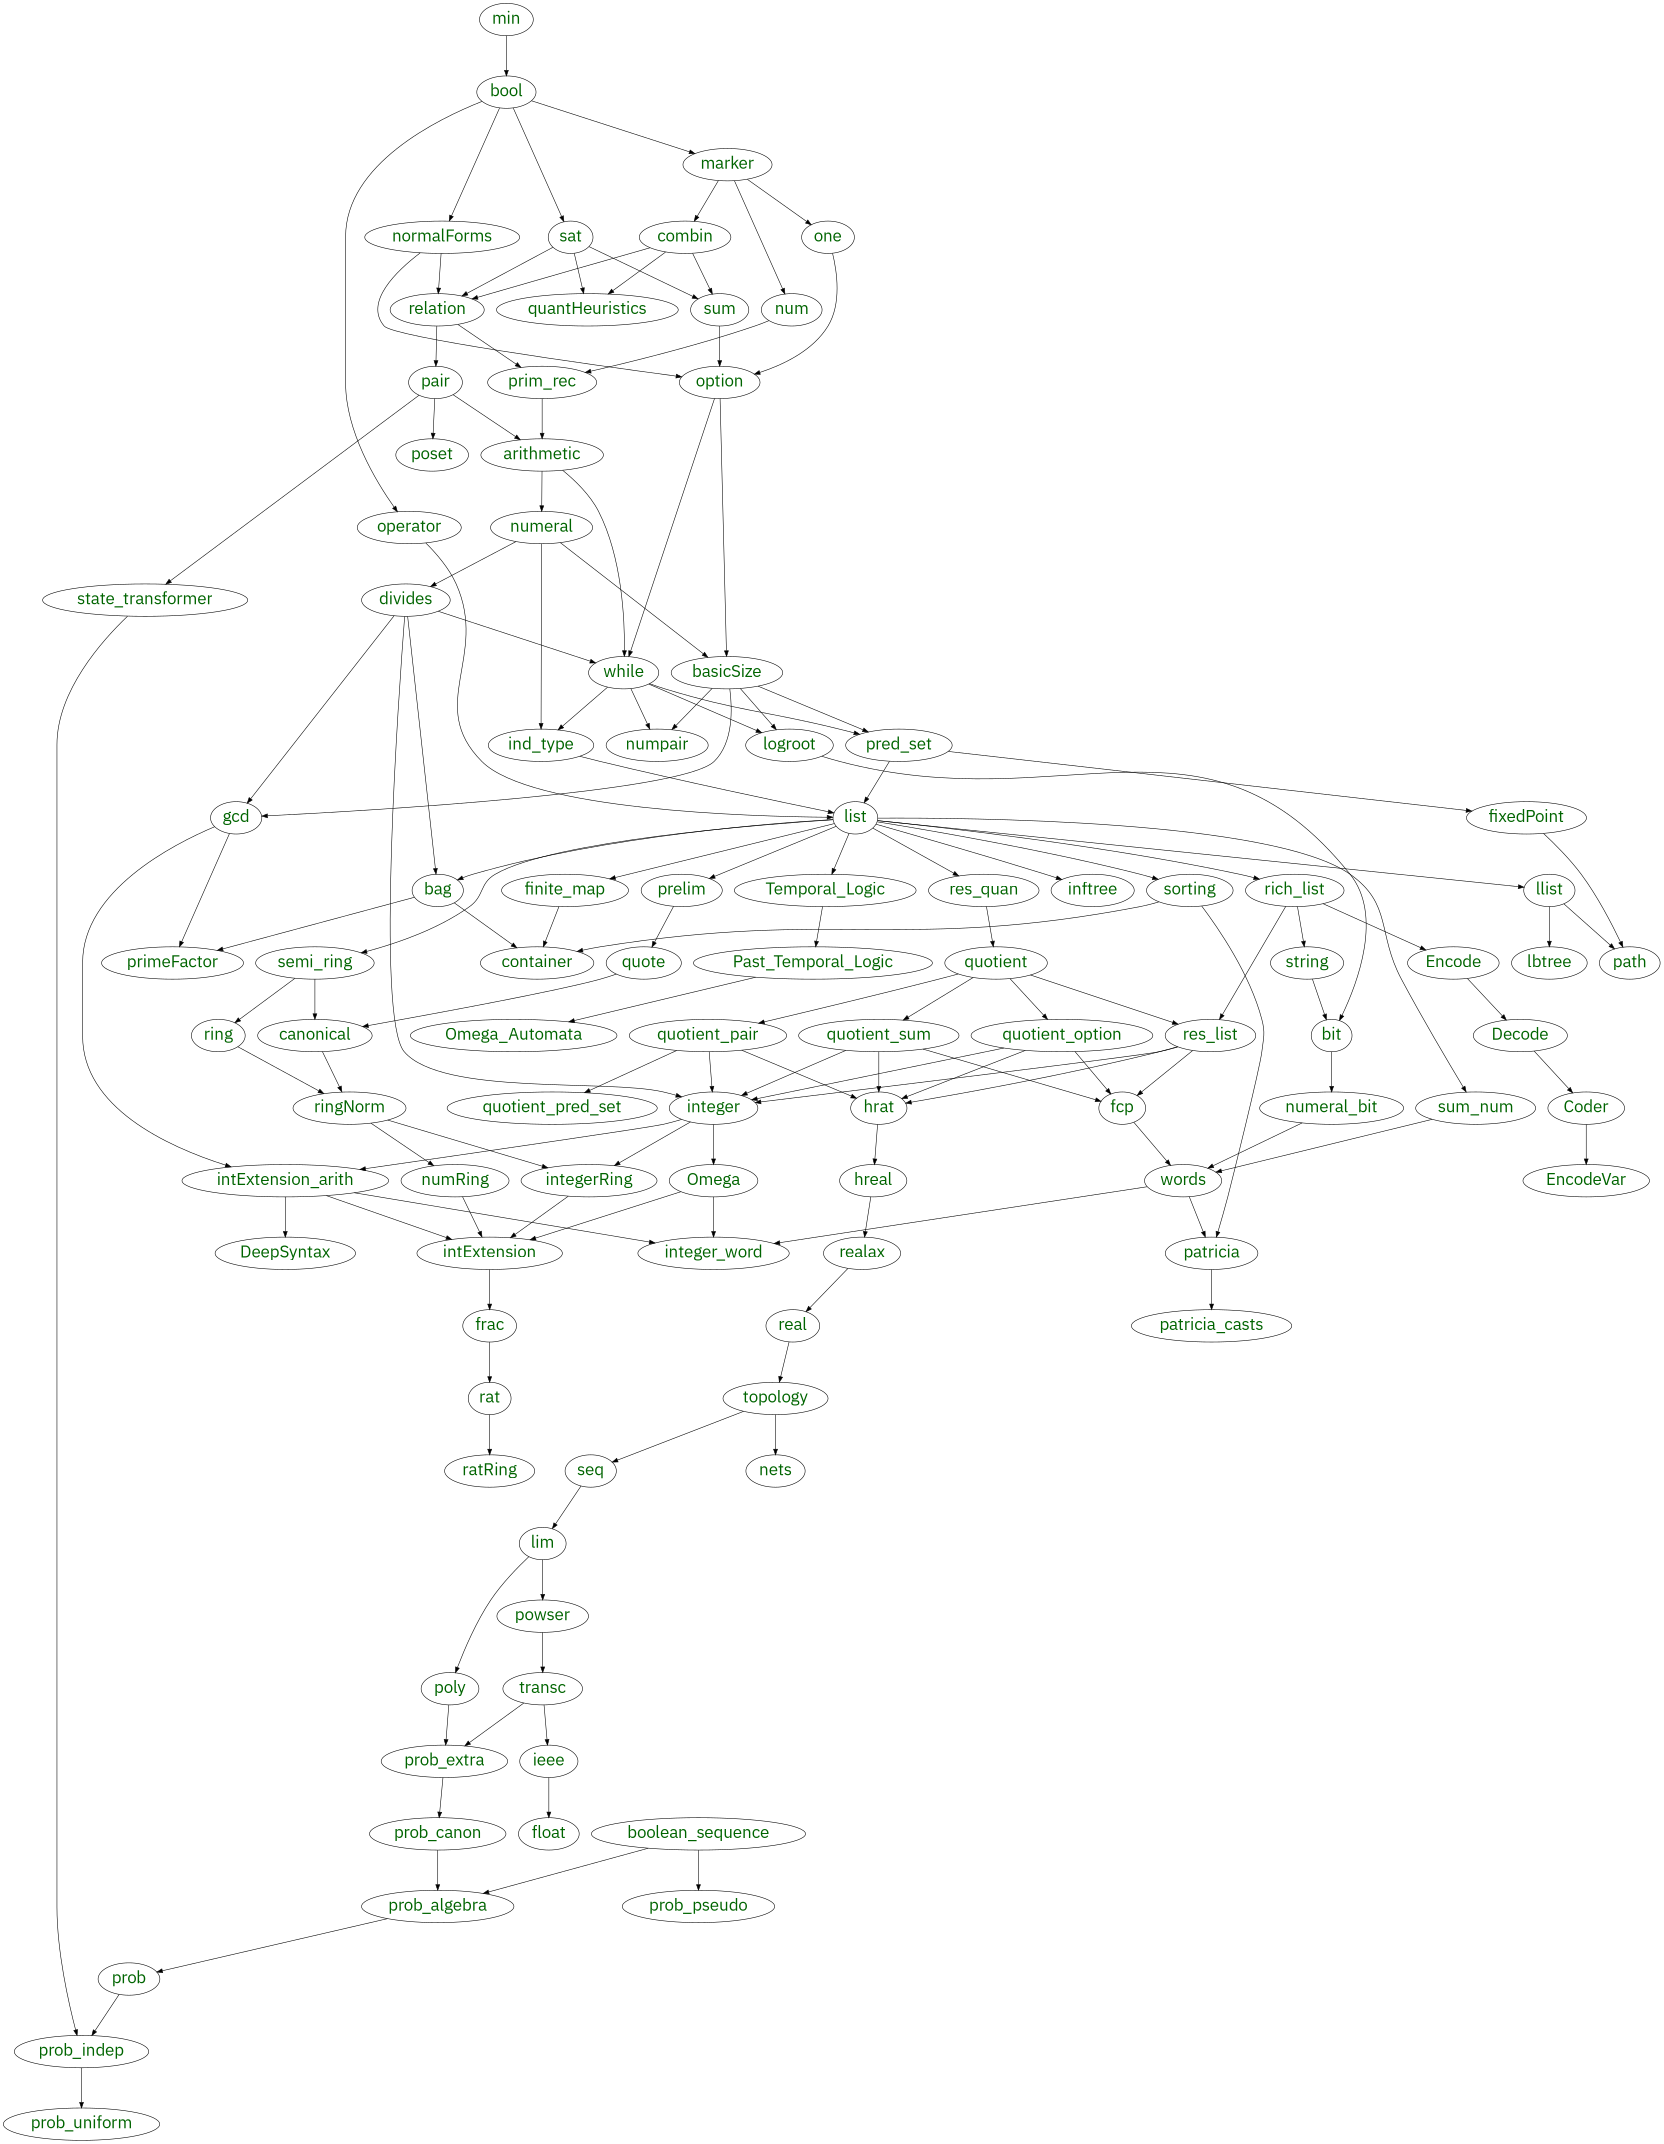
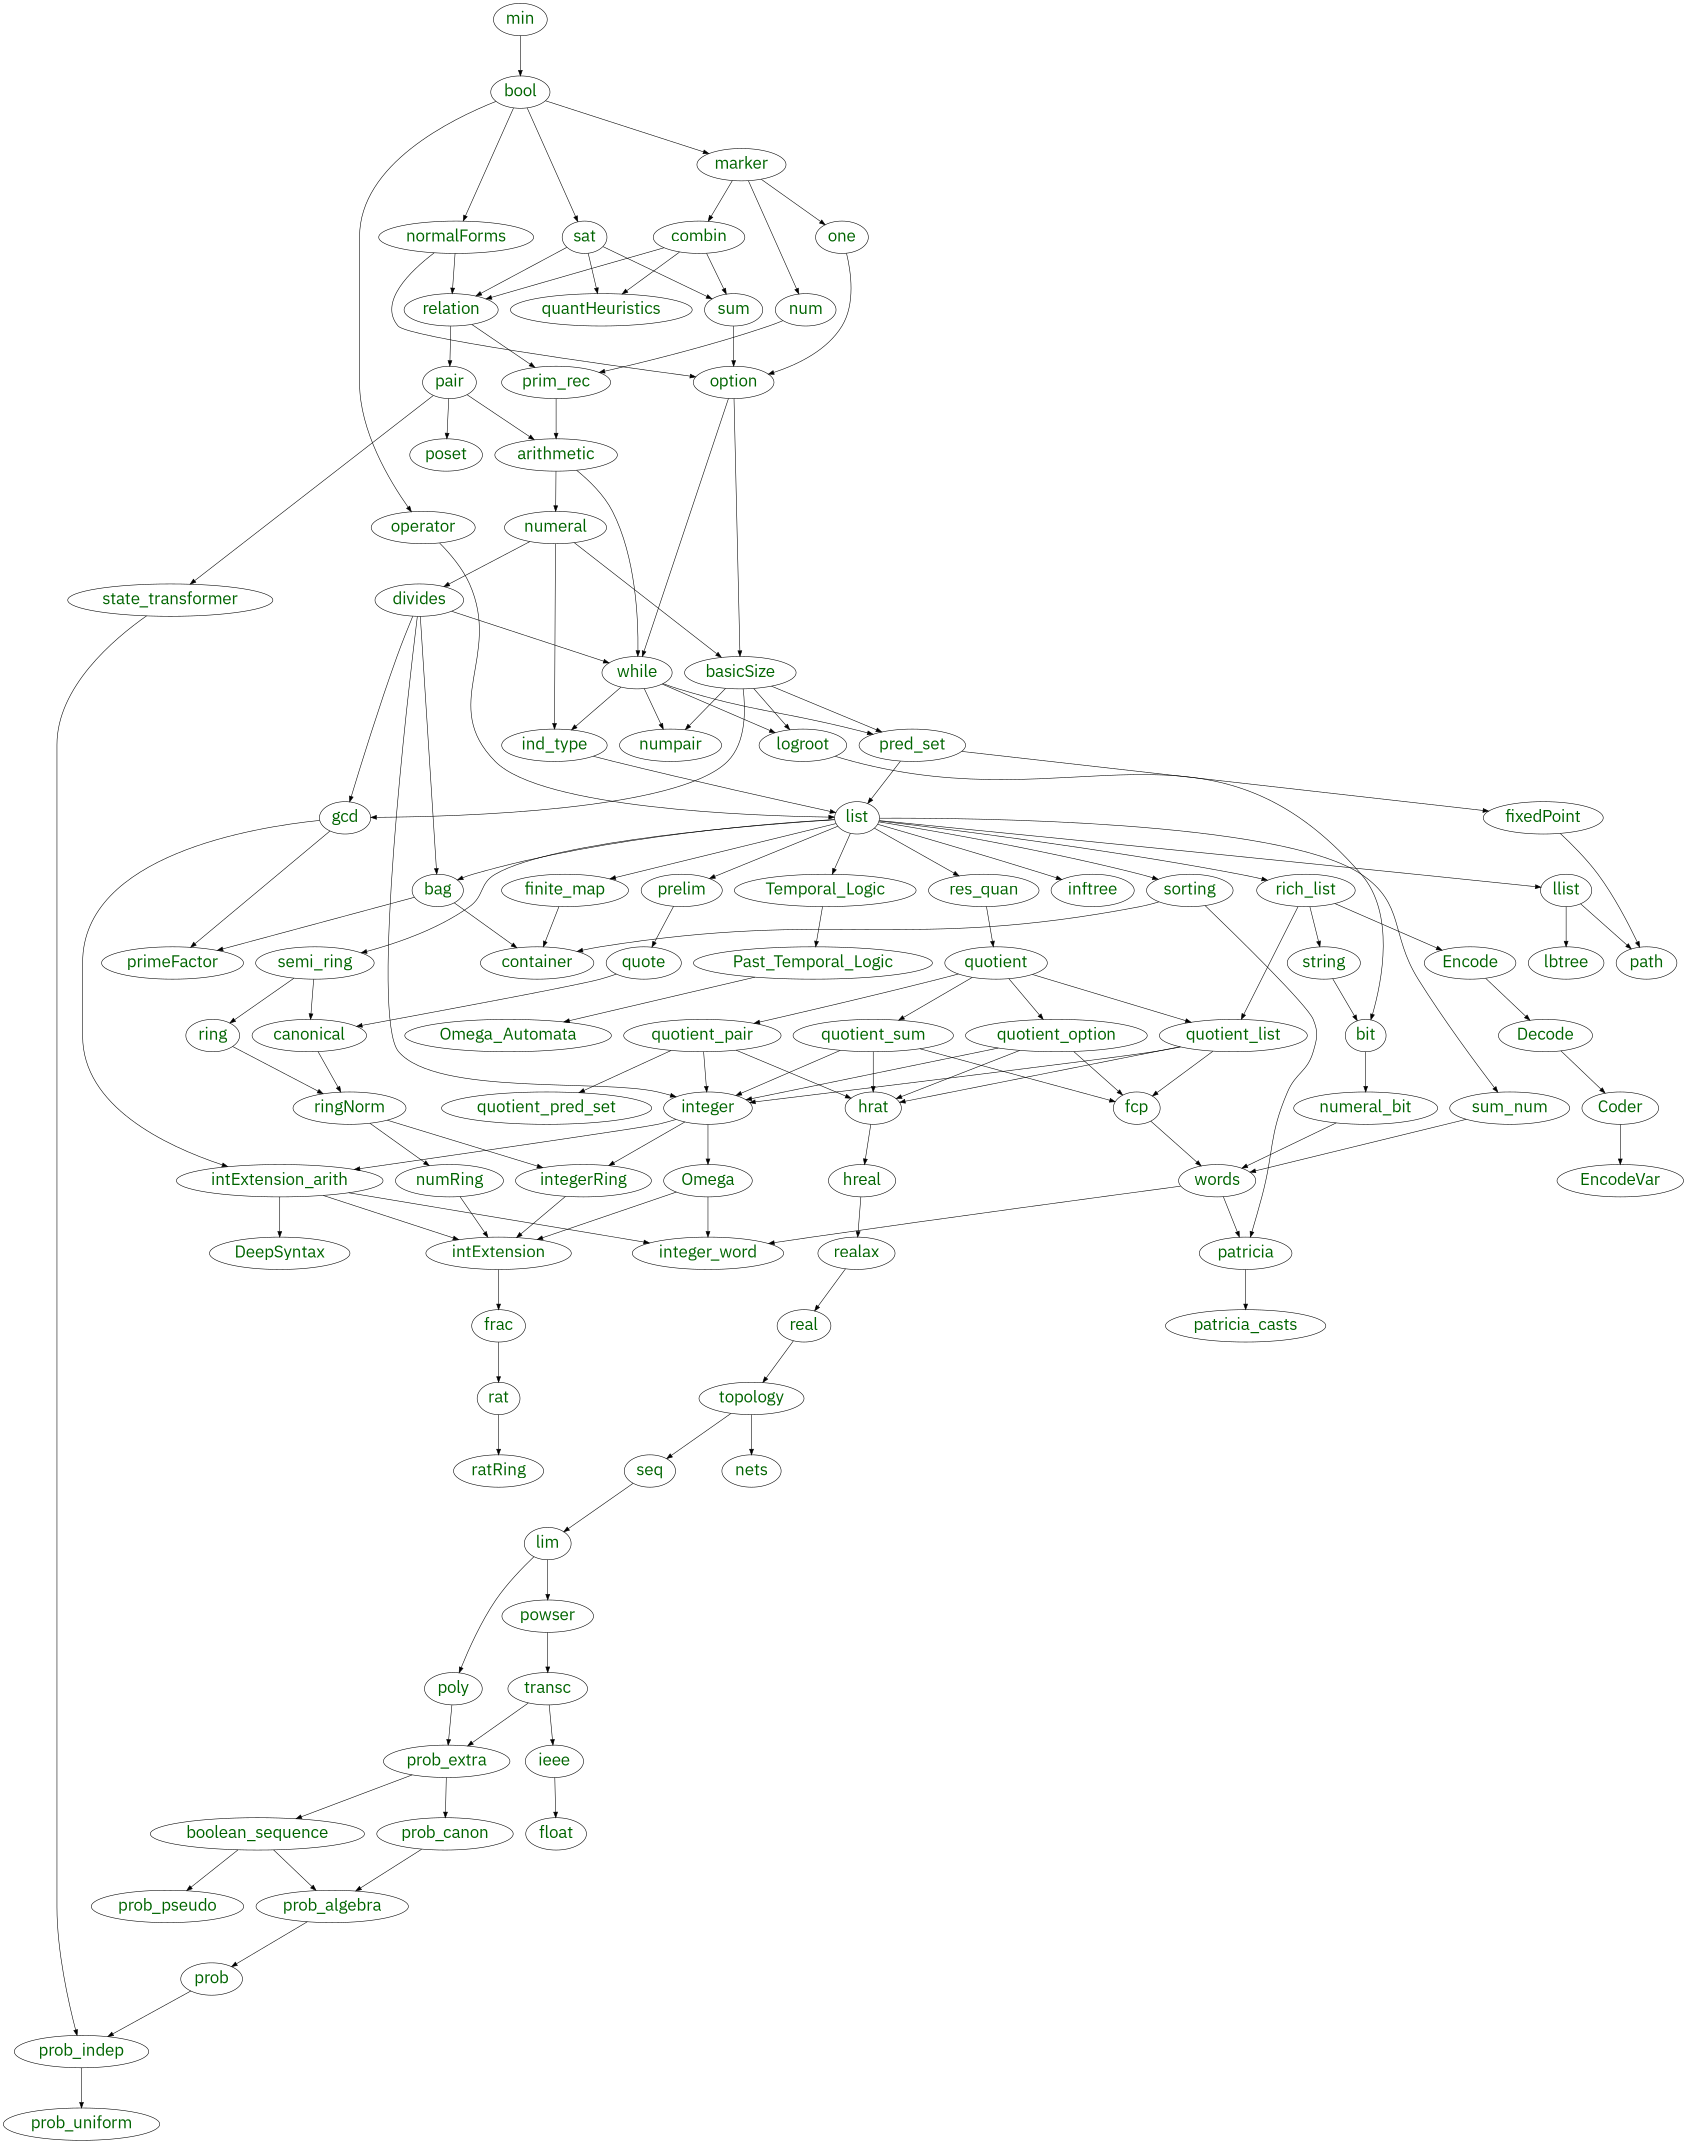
(1210, 1036) -> (1233, 1036)
none -> (357, 1796)
